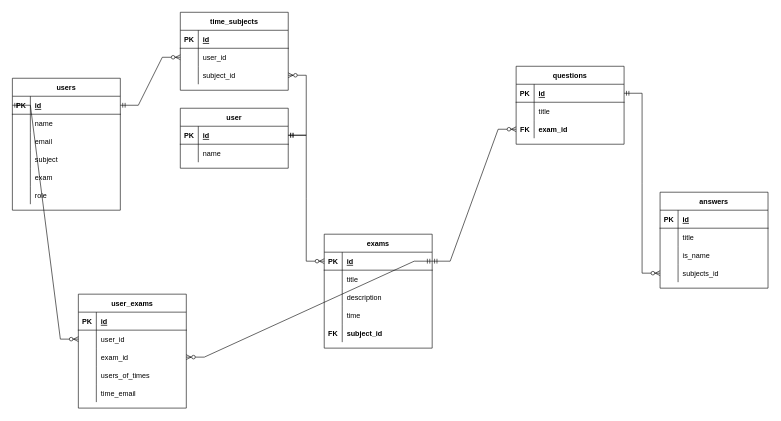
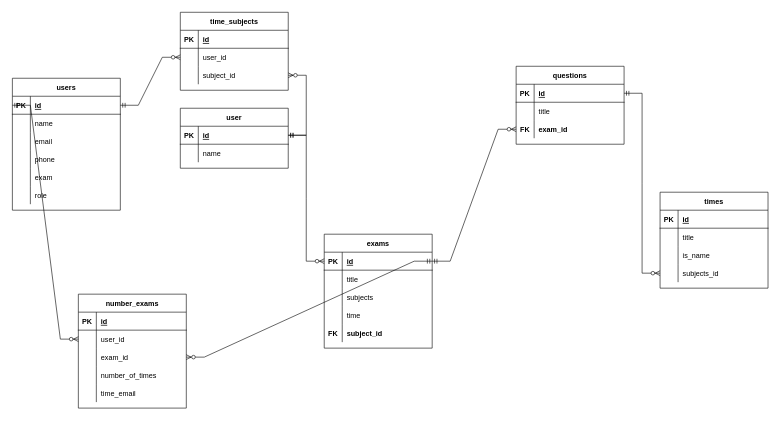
(49, 160) -> (45, 160)
(714, 202) -> (714, 202)
(367, 298) -> (363, 298)
(132, 304) -> (132, 304)
(128, 376) -> (130, 376)
